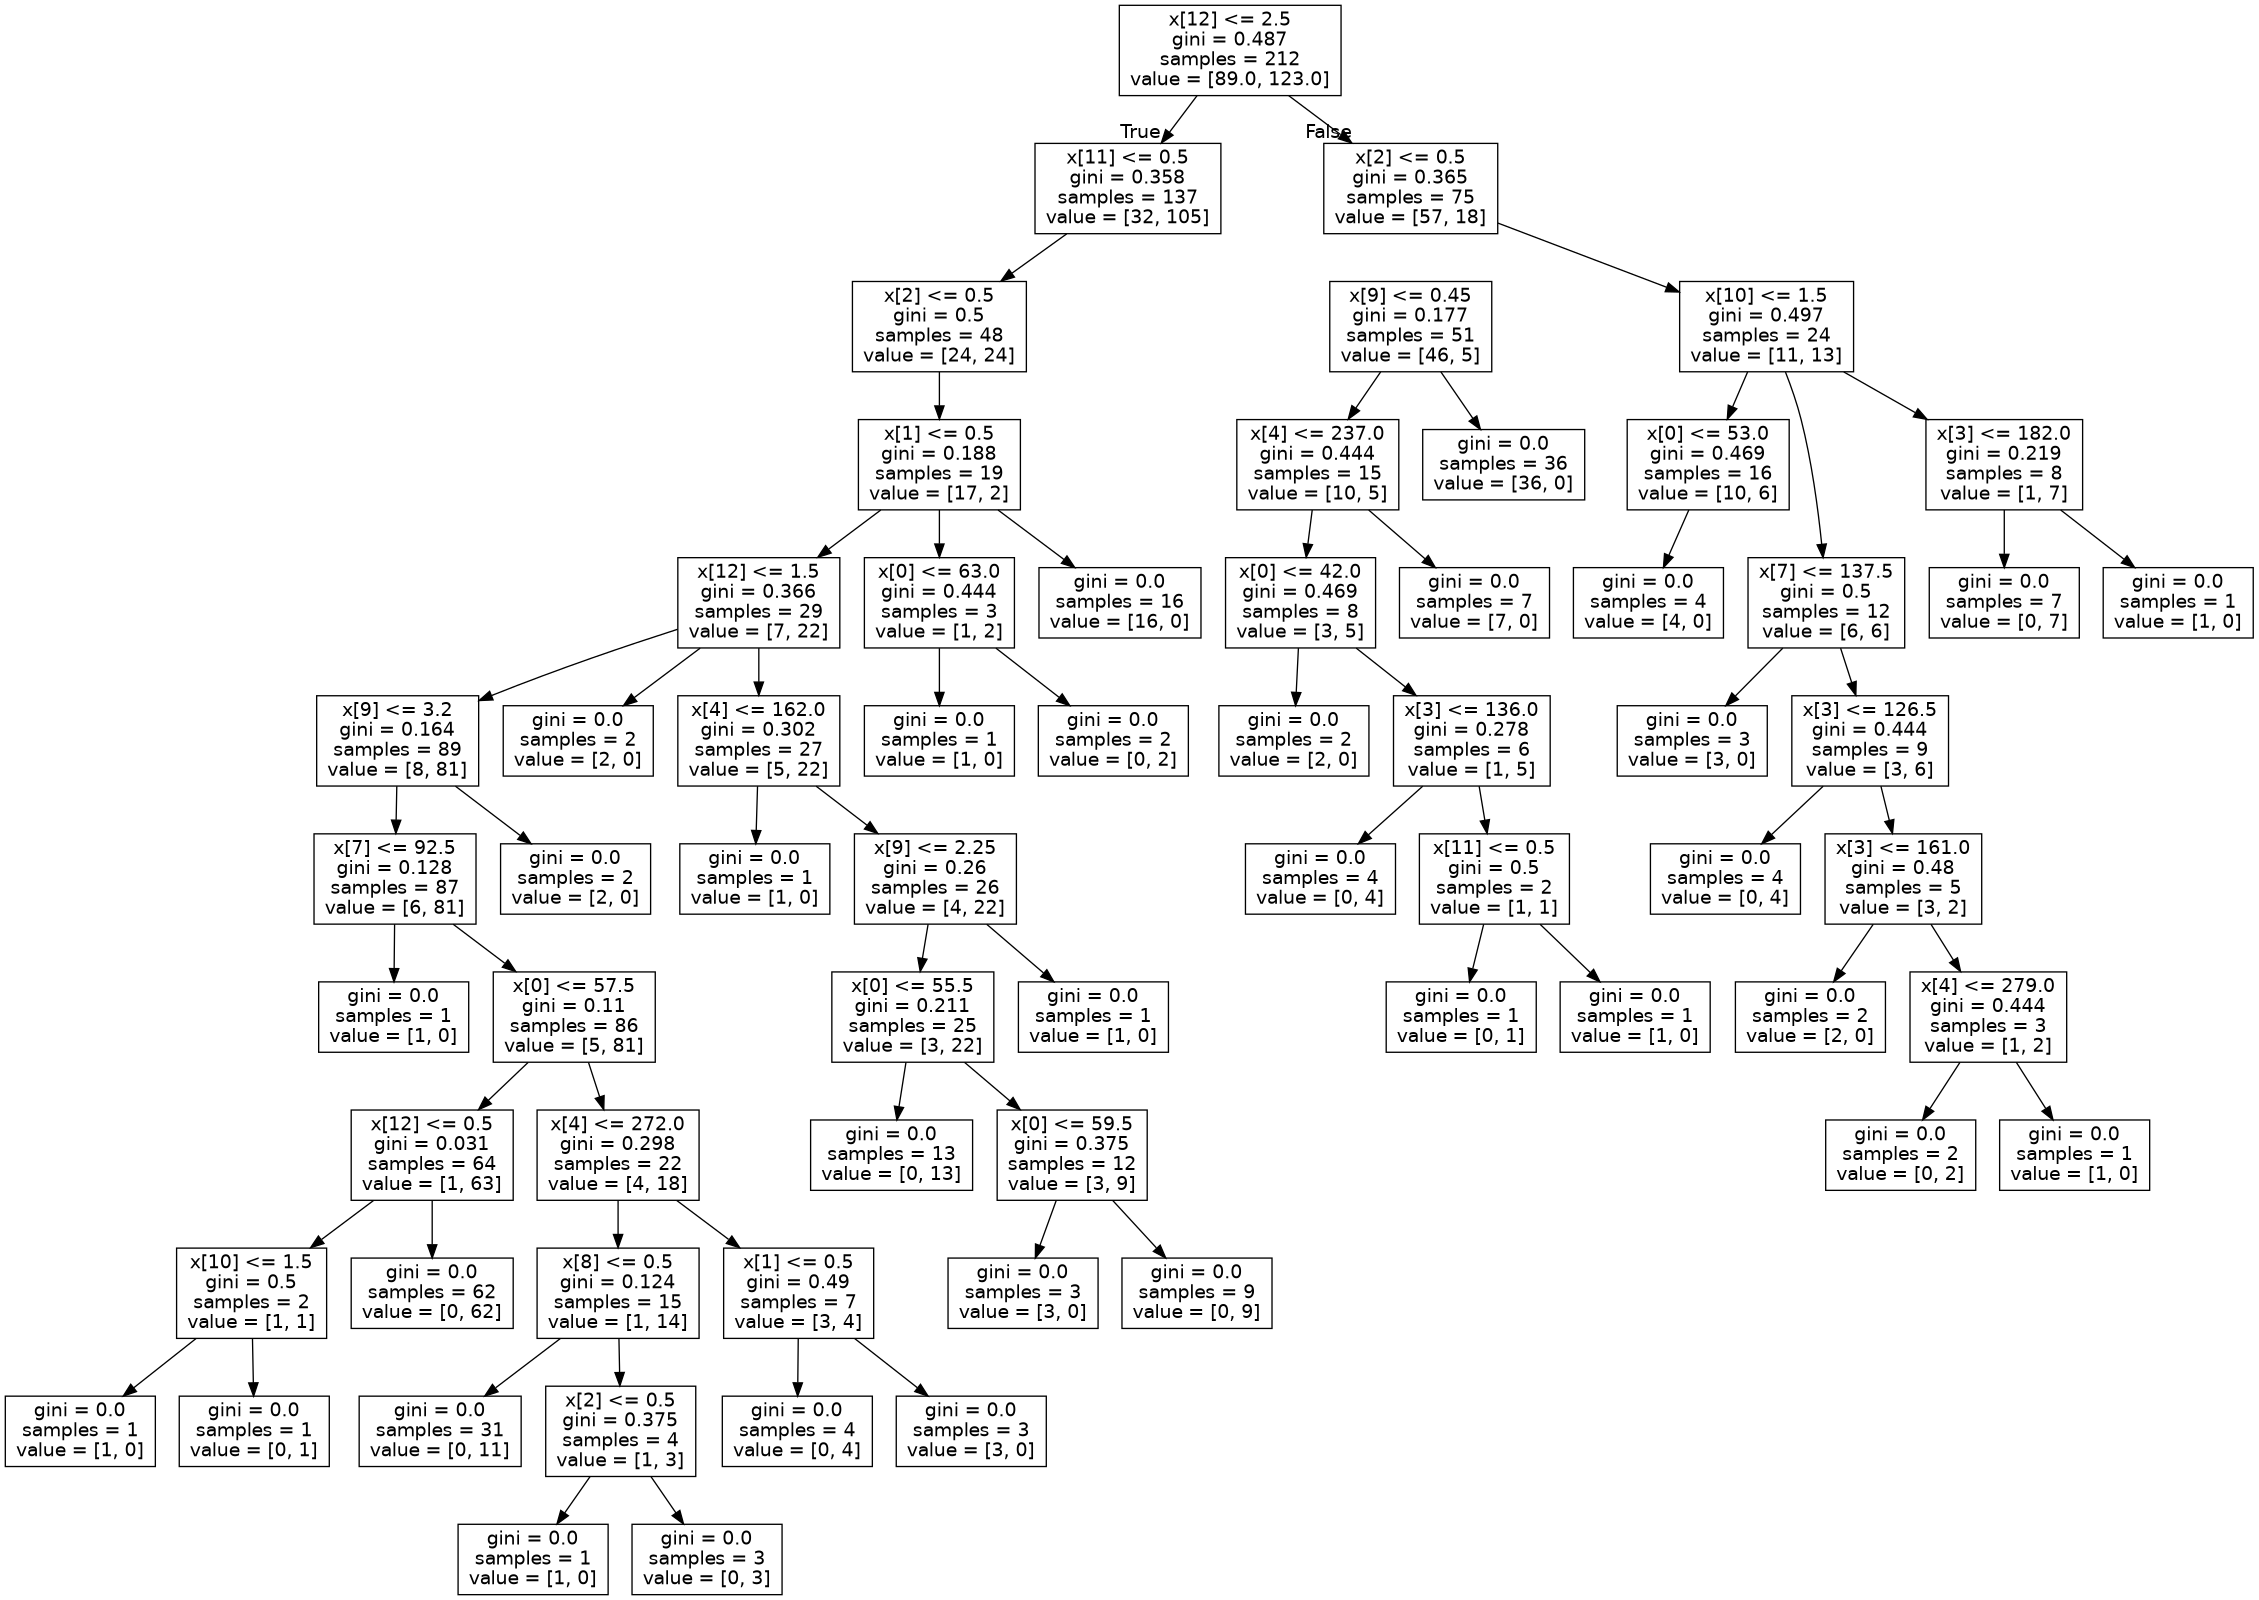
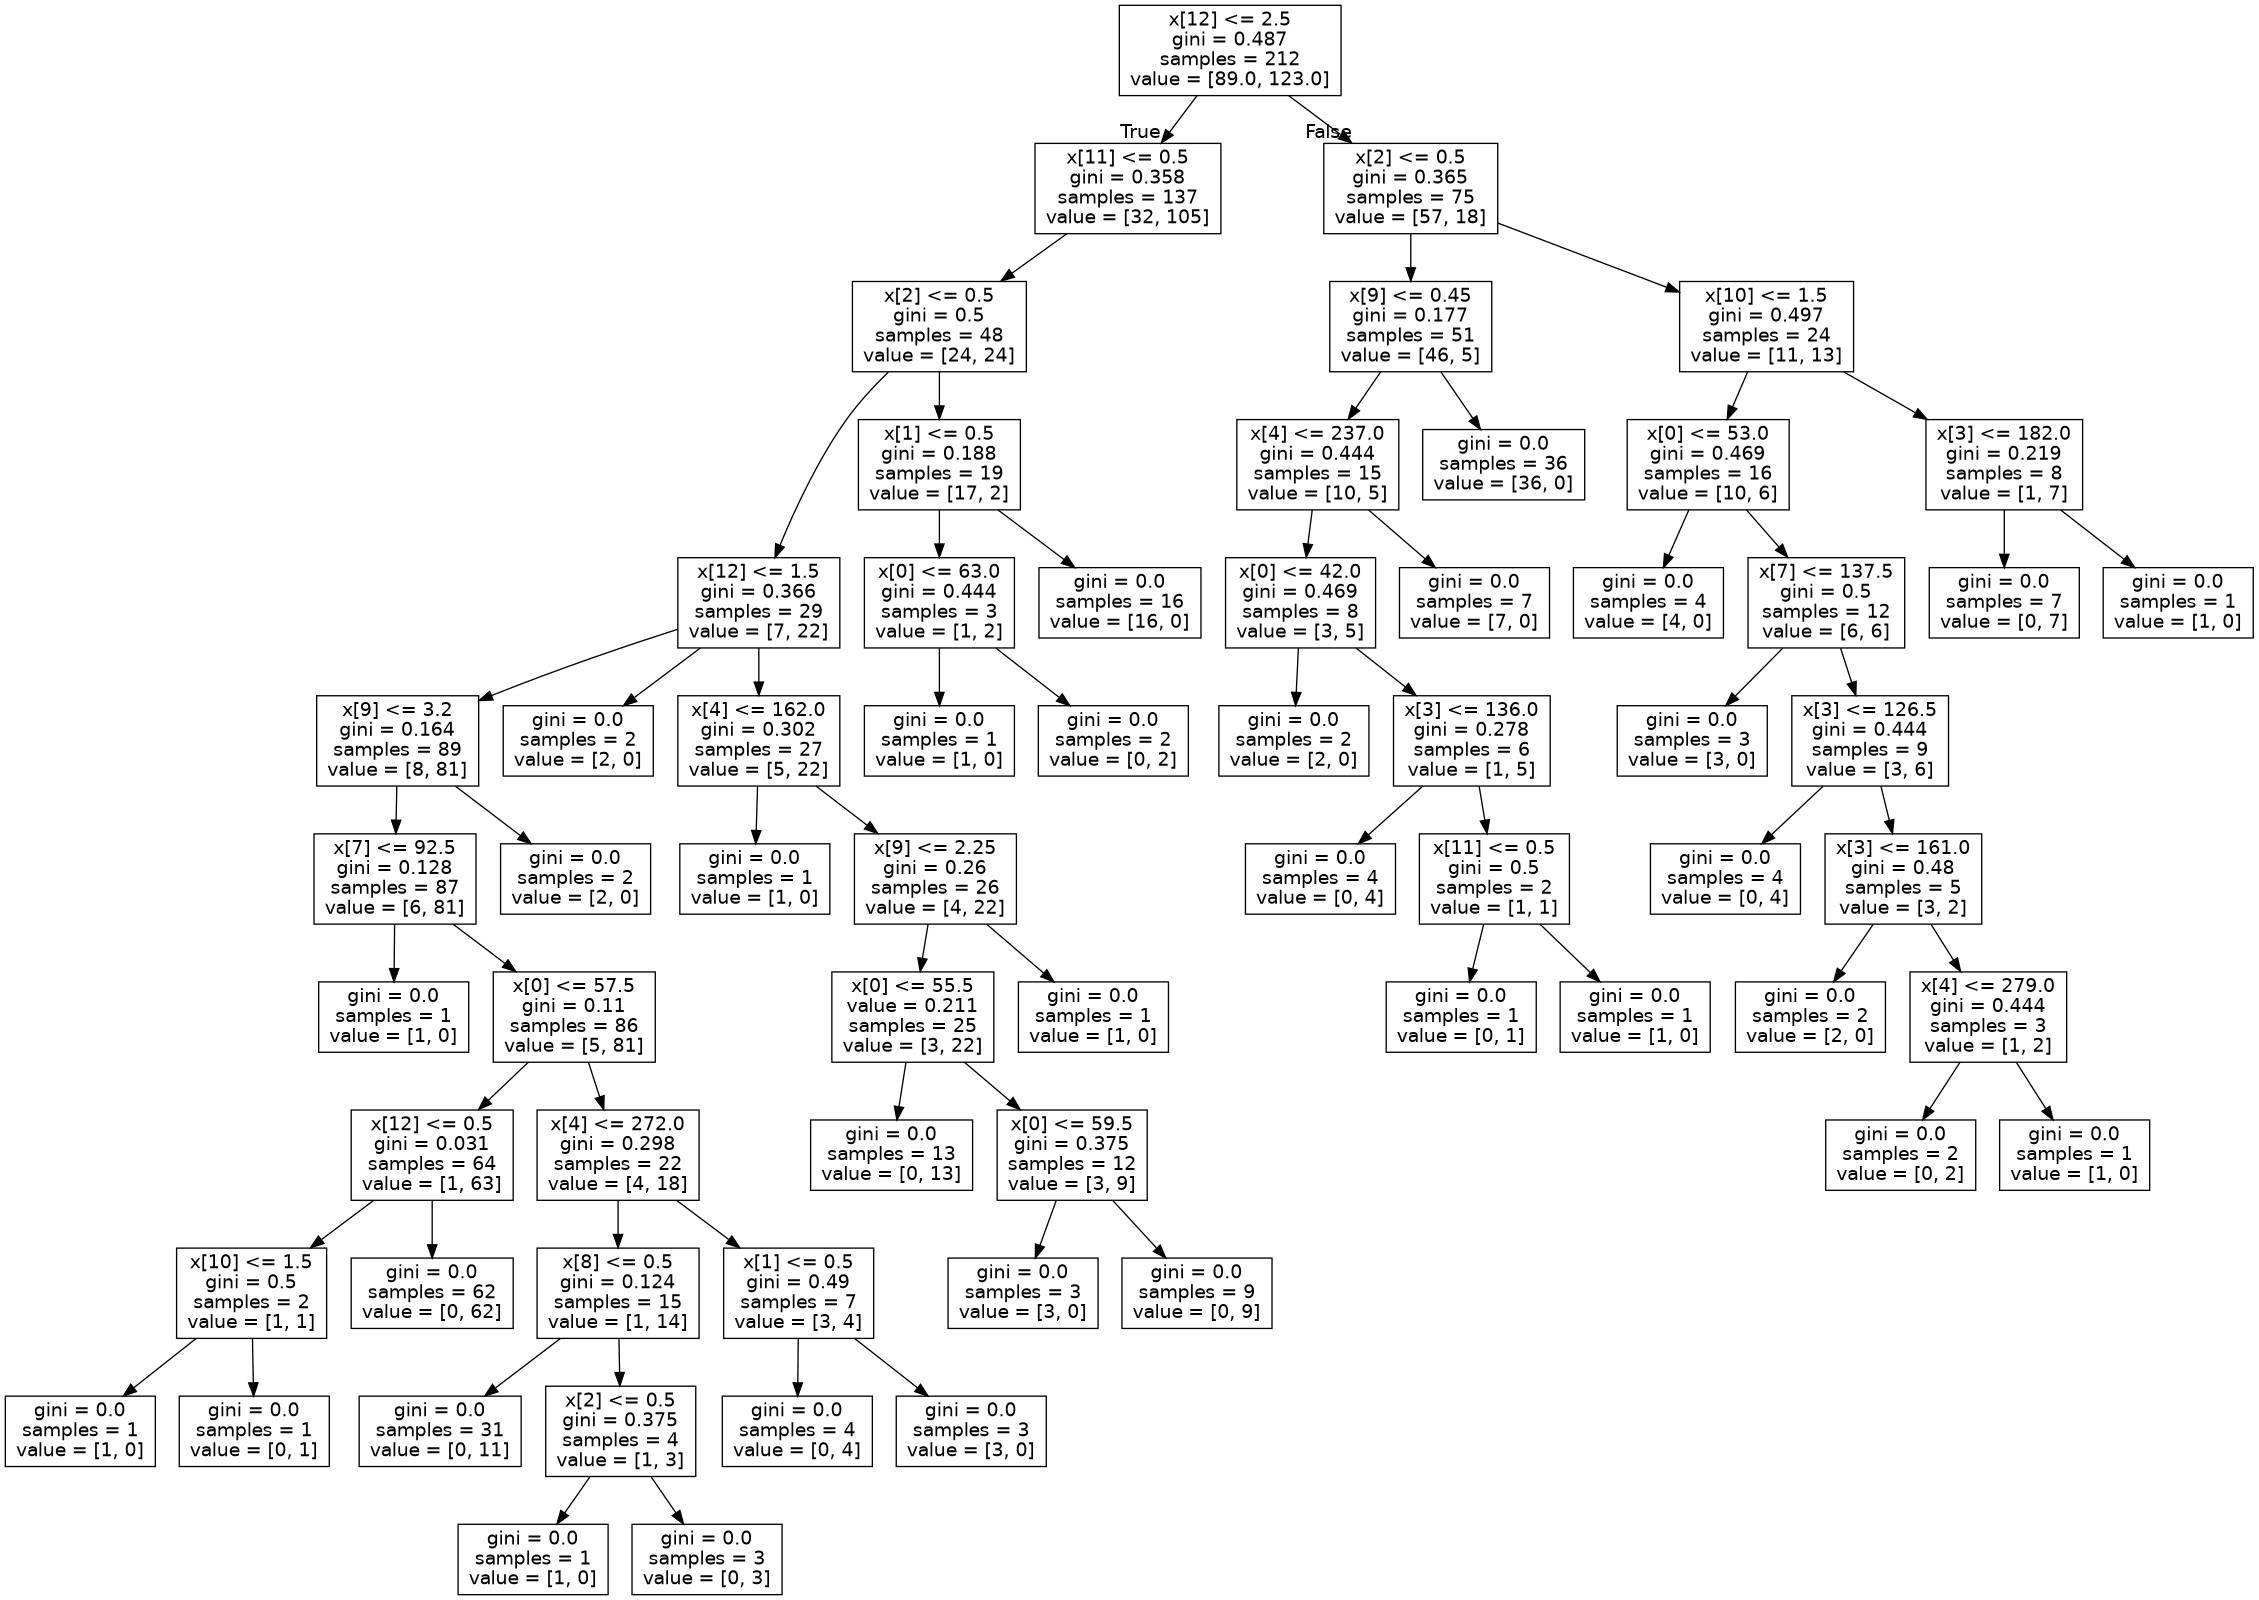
none -> (1411, 251)
(1809, 457) -> (1763, 529)
(855, 529) -> (825, 453)
(913, 1017) -> (913, 1017)
